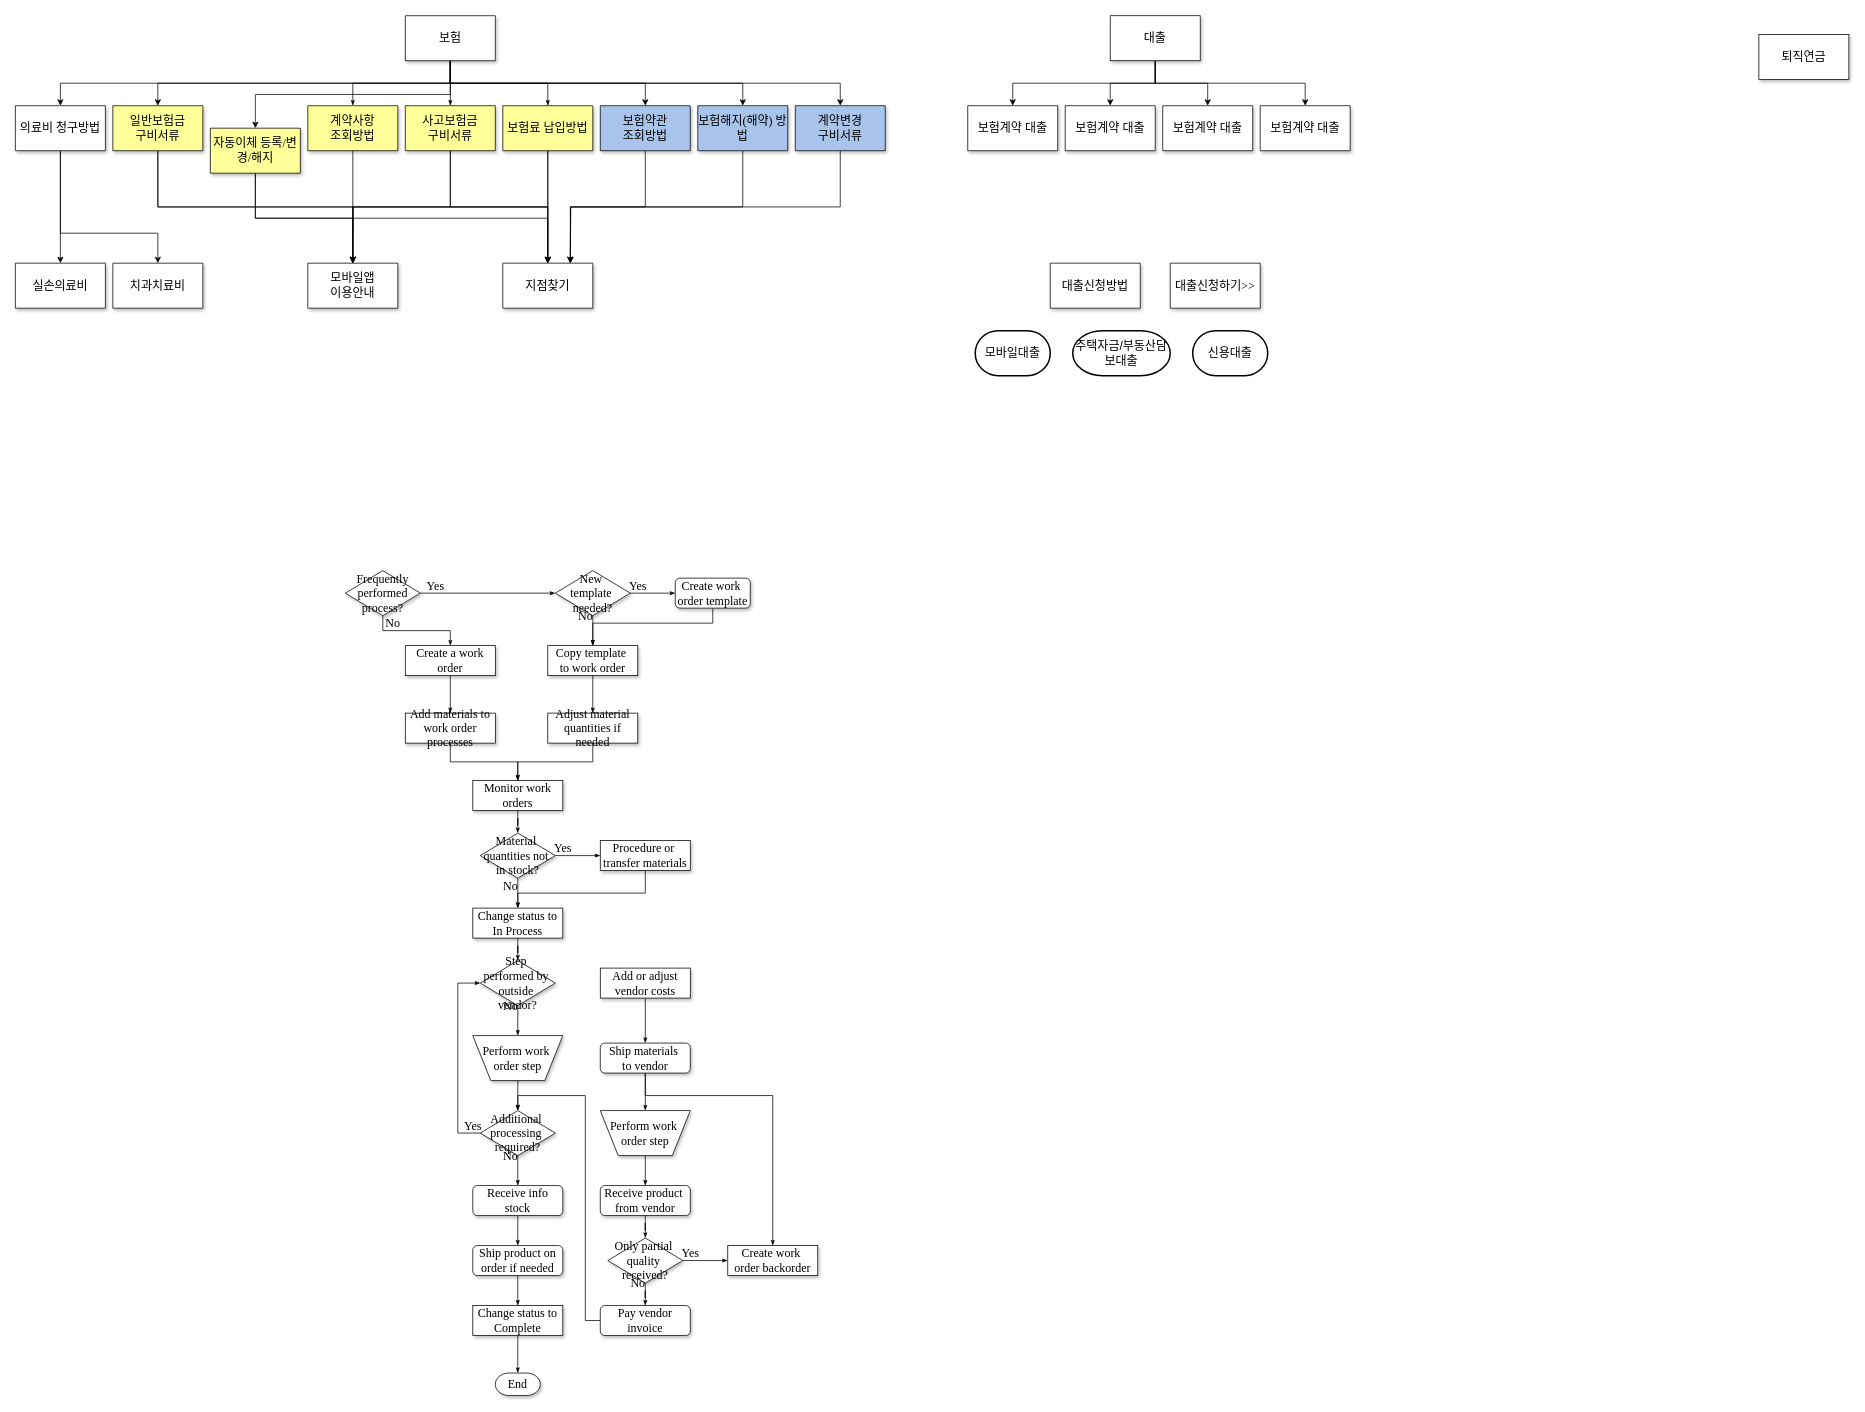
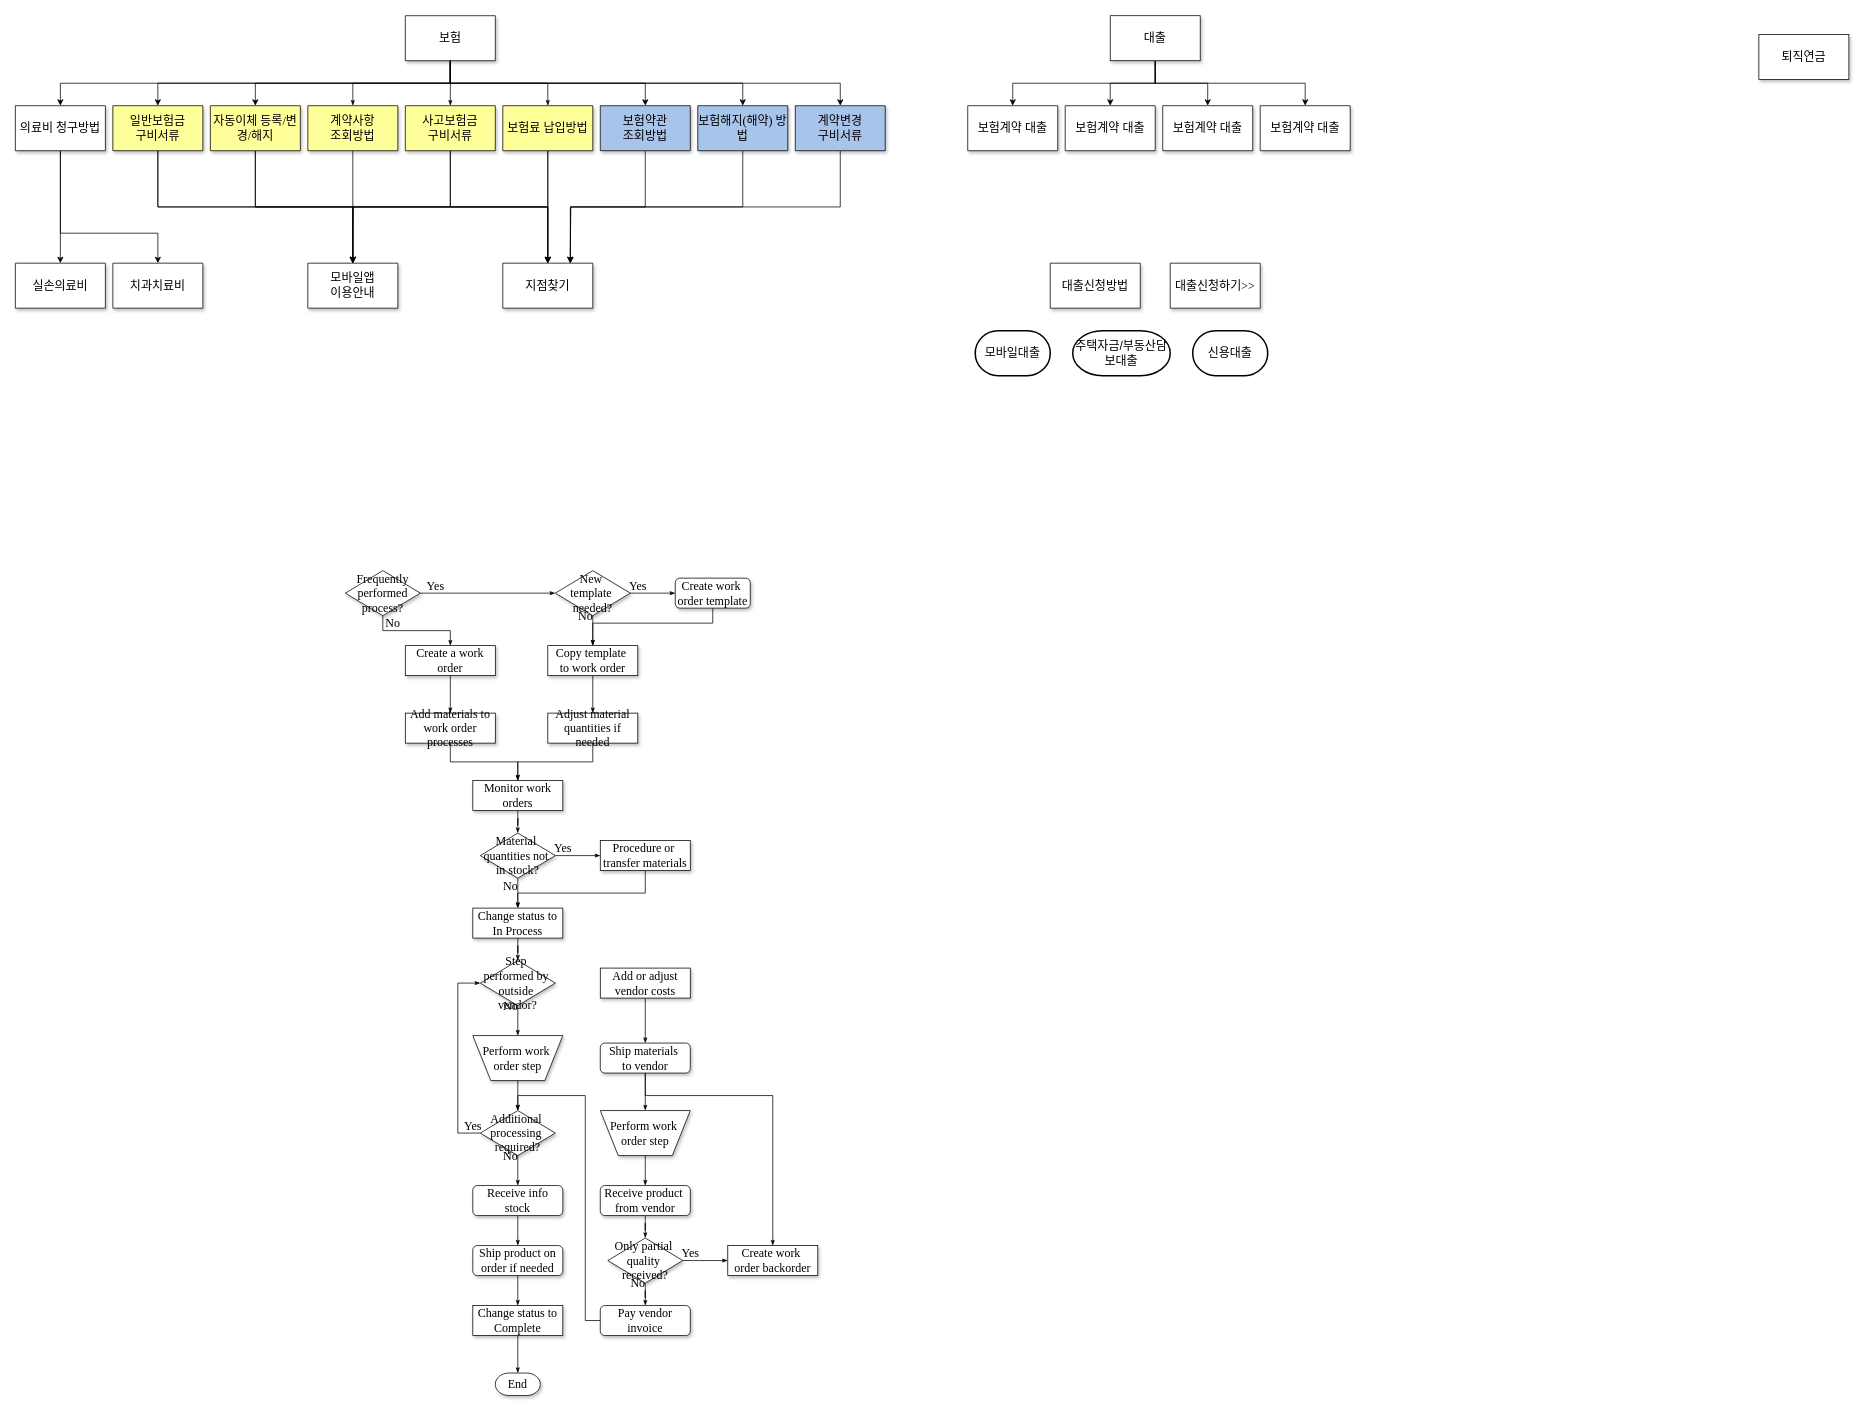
(255, 150) -> (255, 128)
